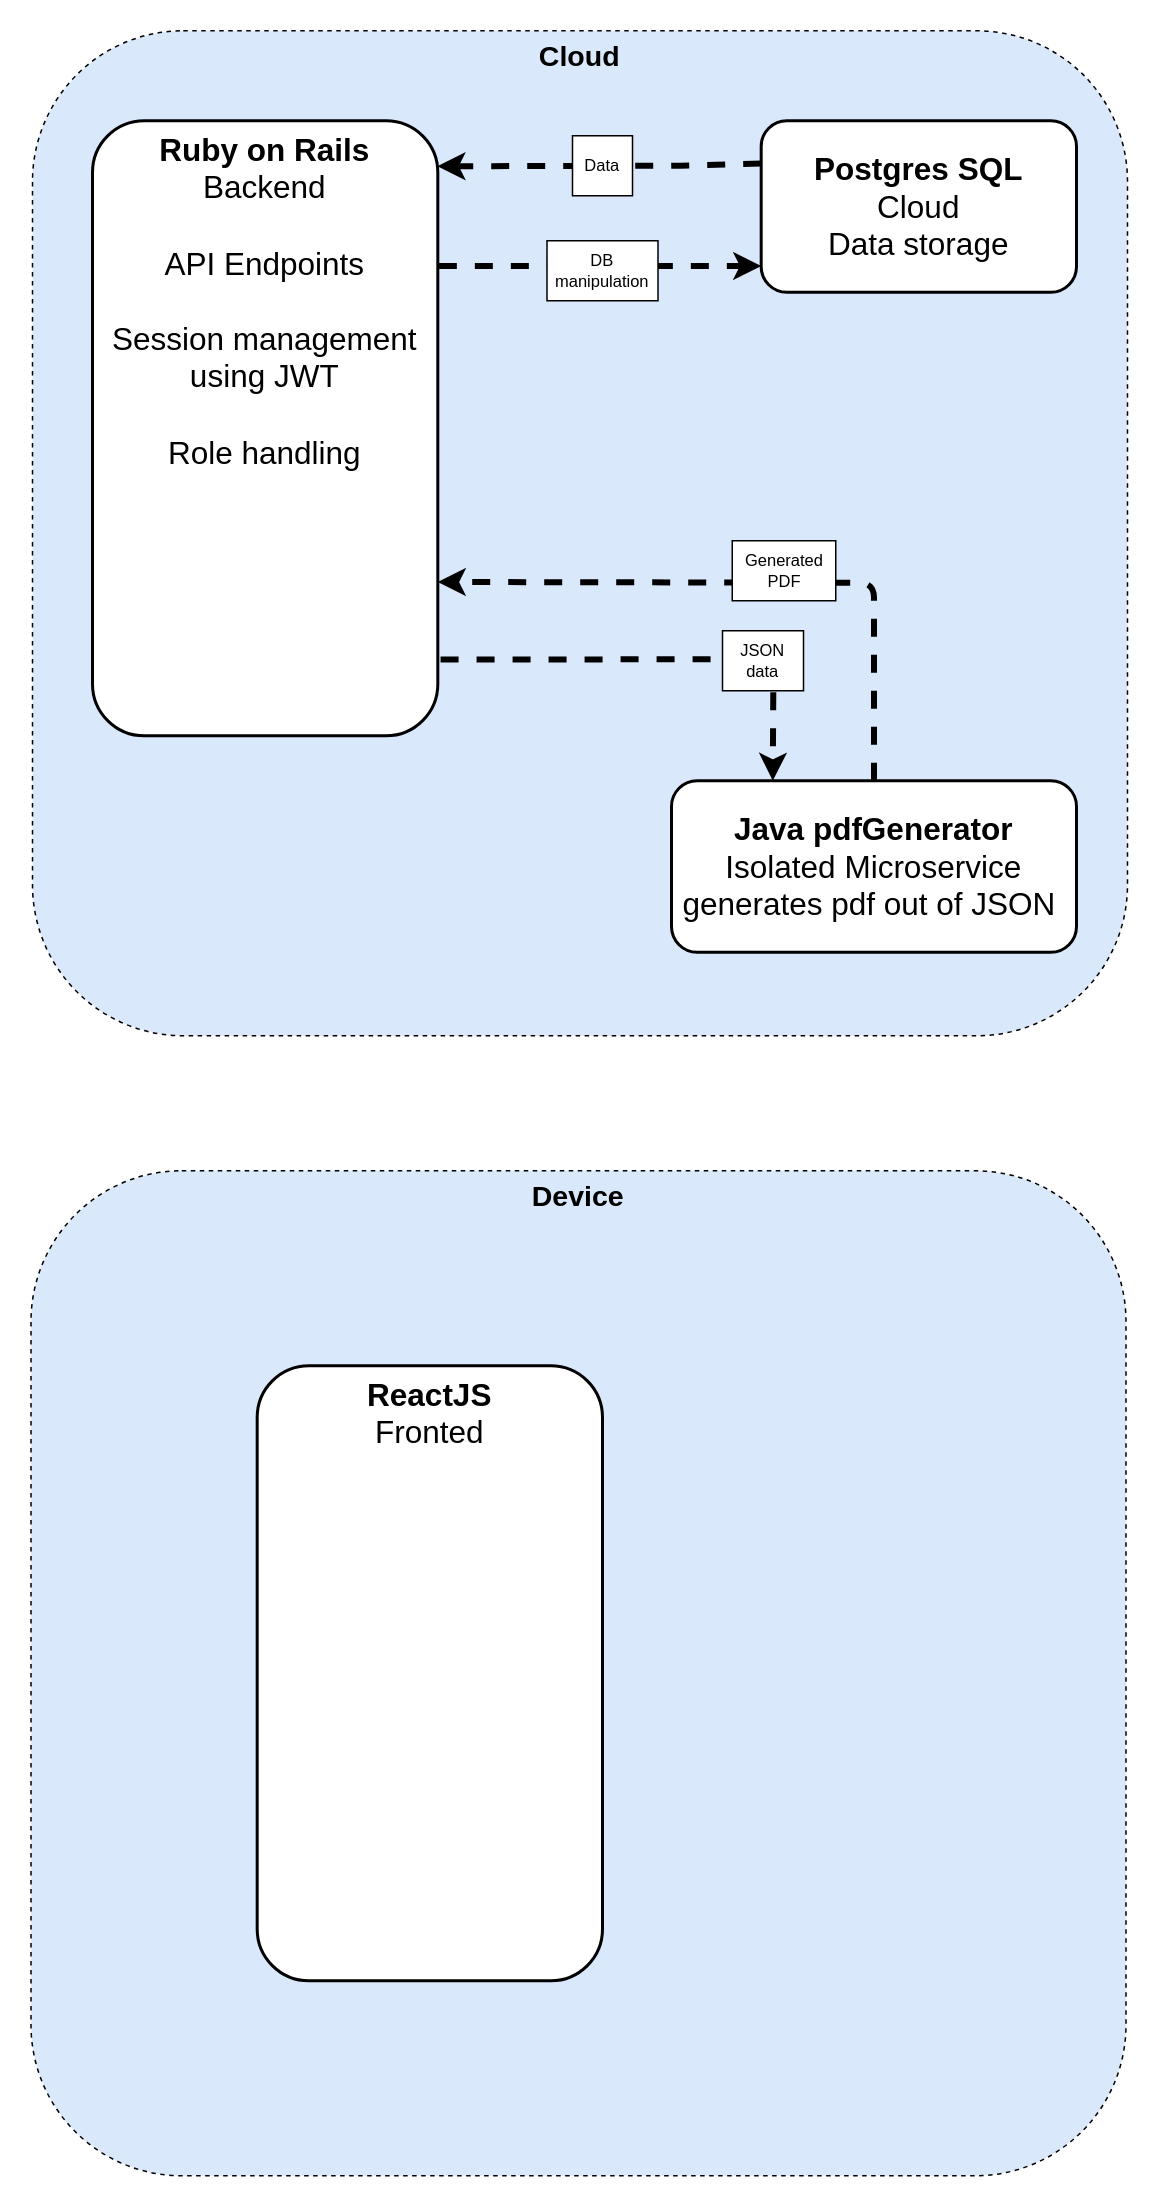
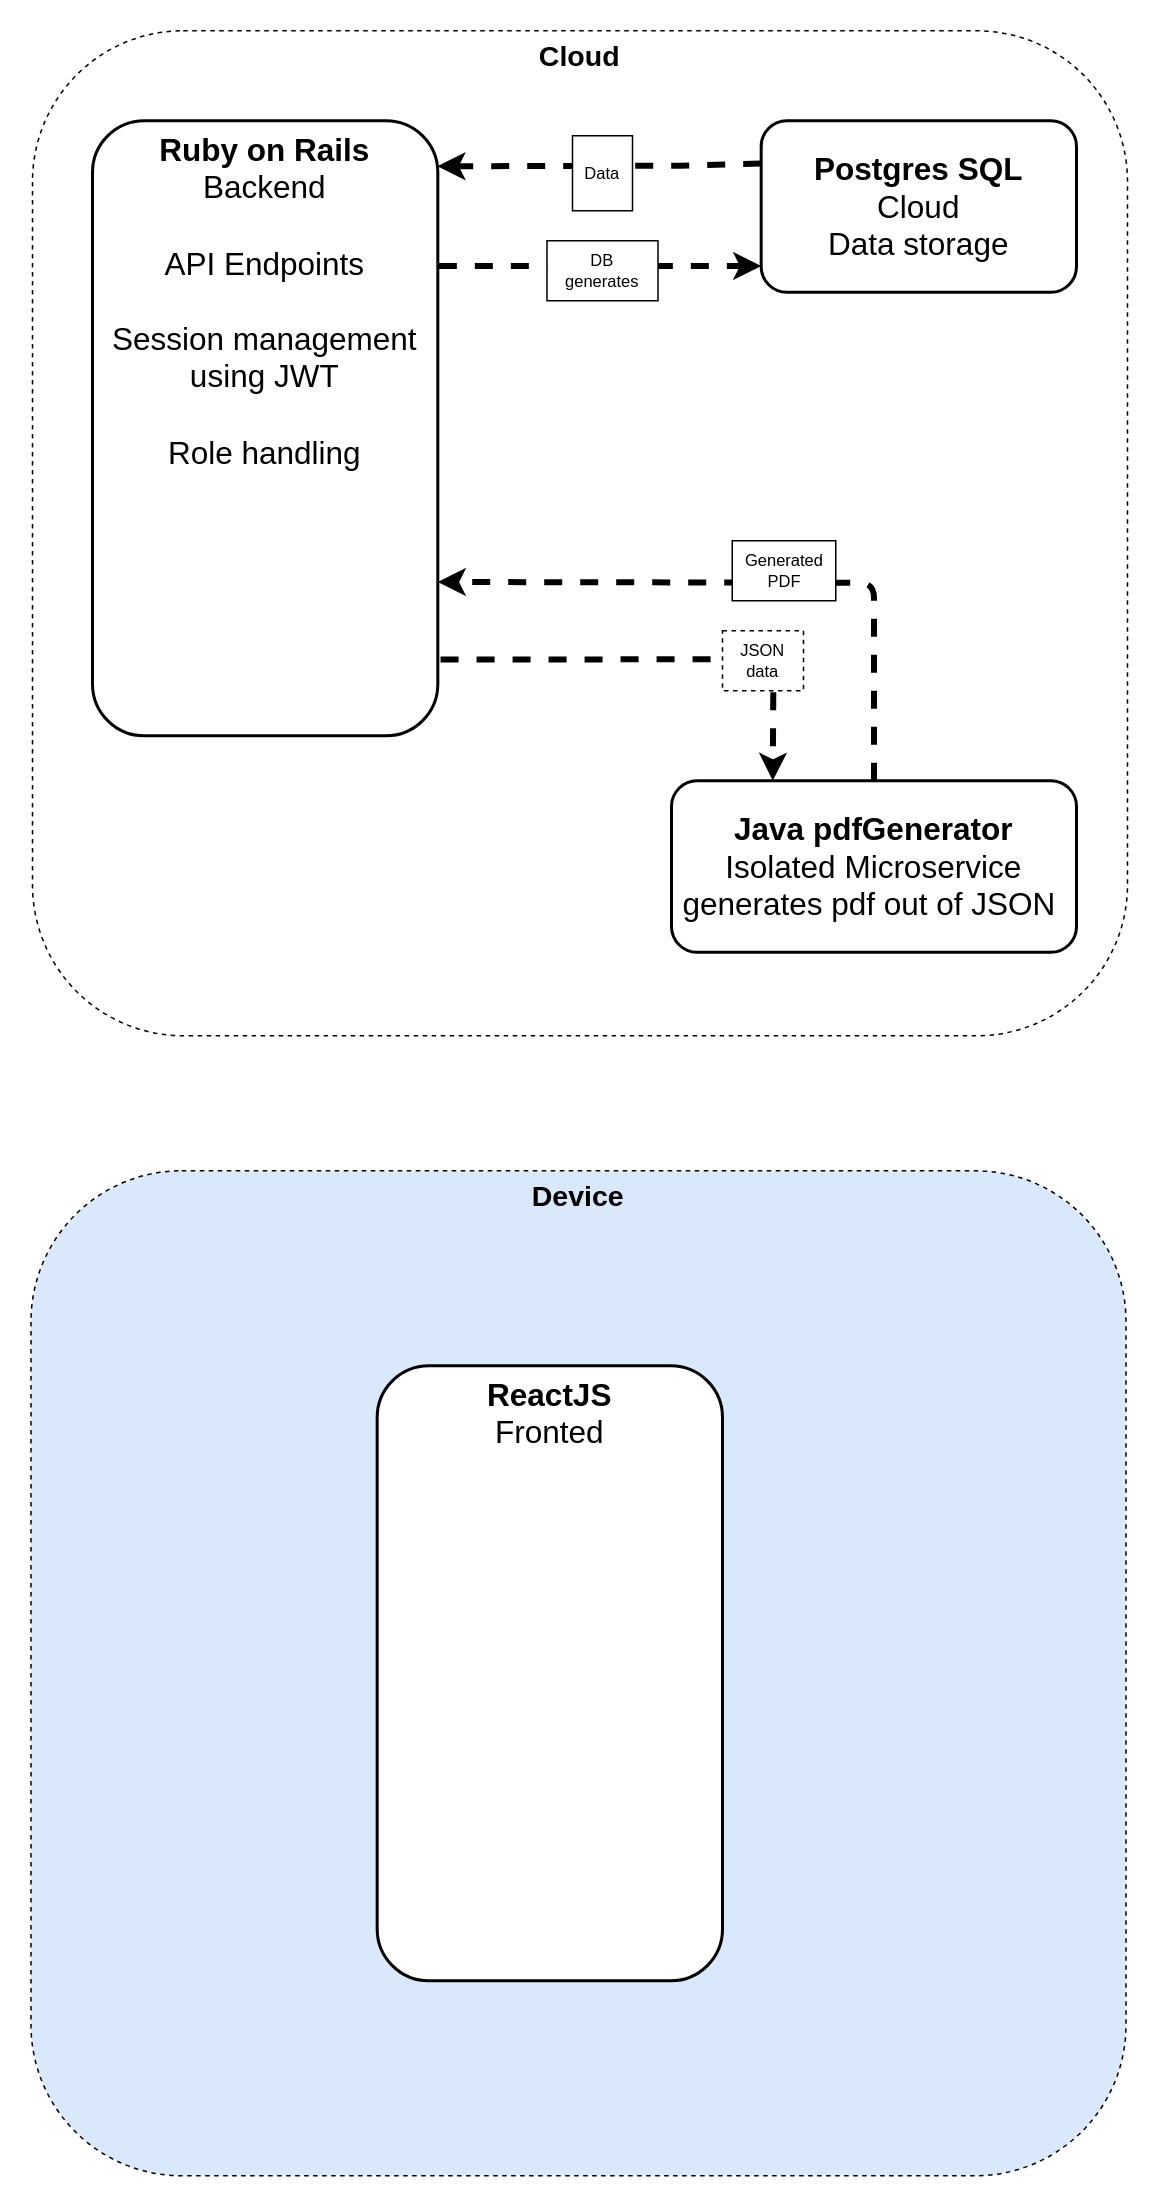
(602, 166) -> (602, 173)
(602, 271) -> (602, 271)
(580, 533) -> (580, 533)
(763, 661) -> (763, 661)
(430, 1673) -> (550, 1673)
